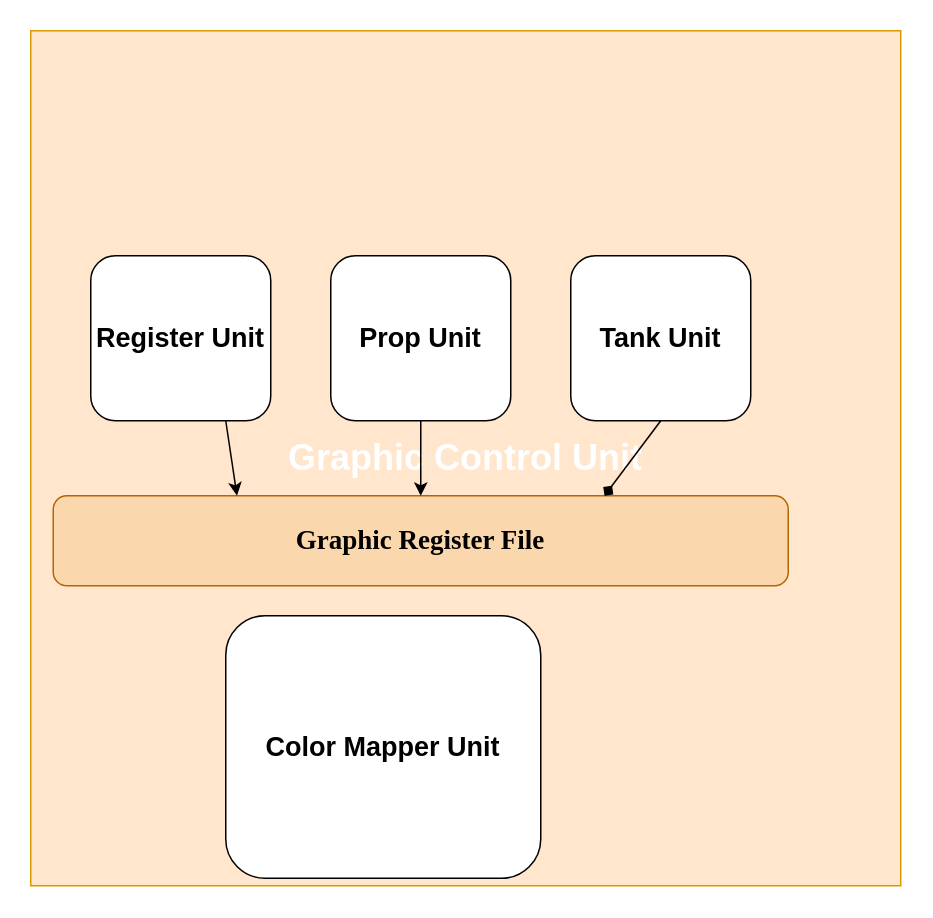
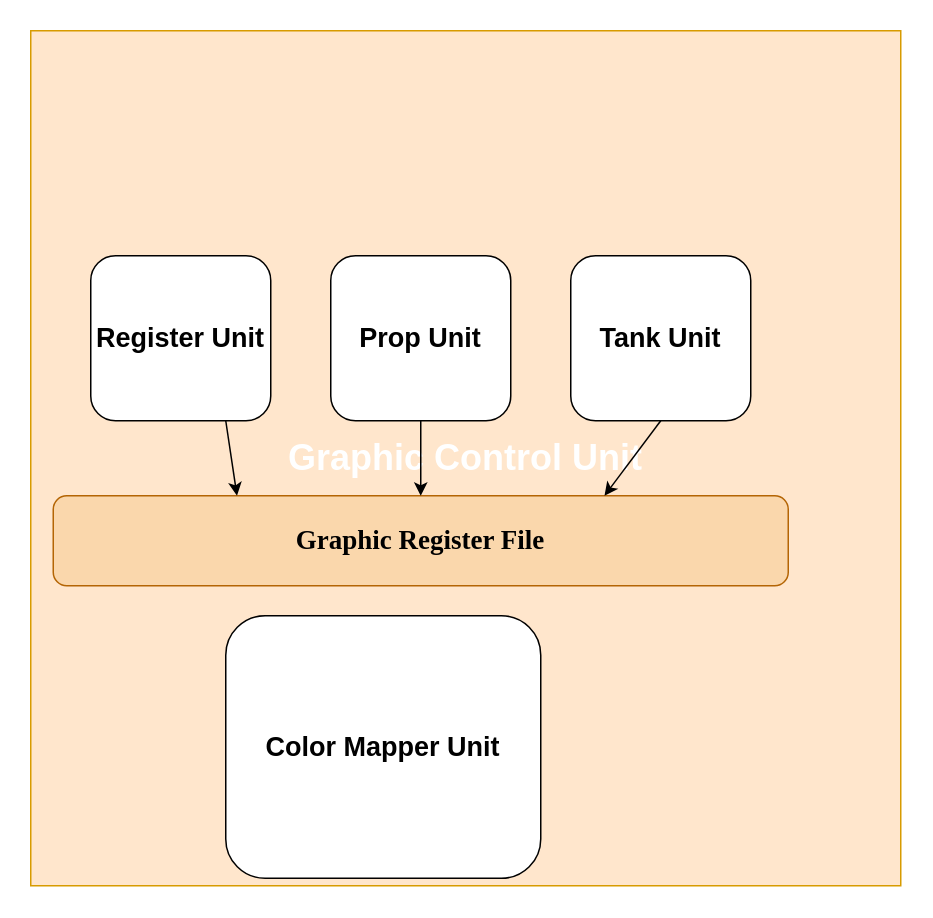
(612, 486) -> (611, 487)
